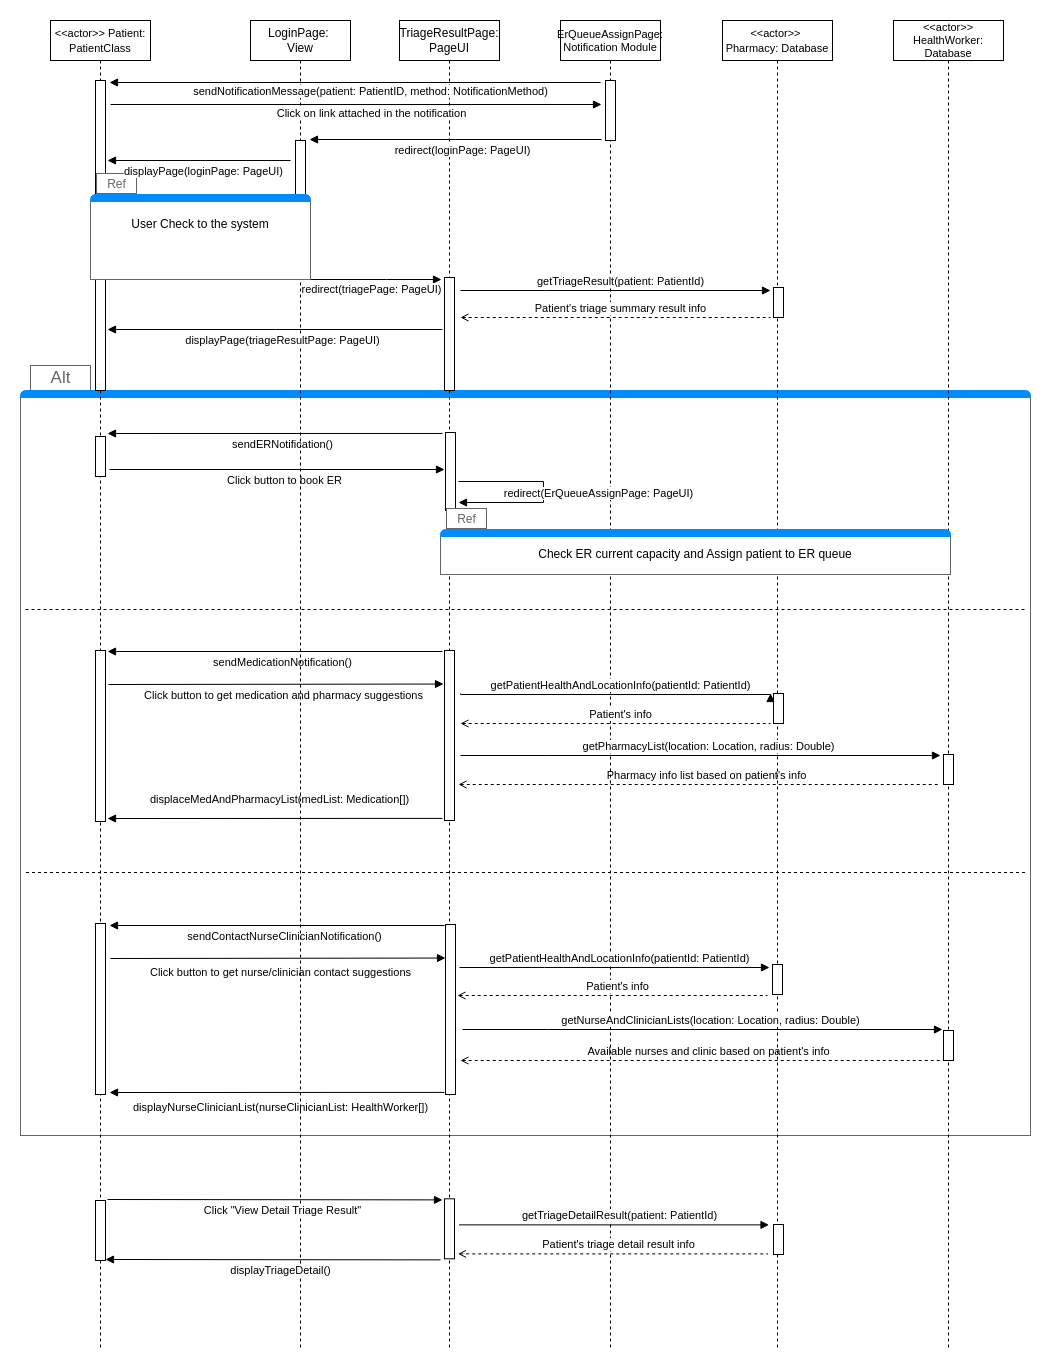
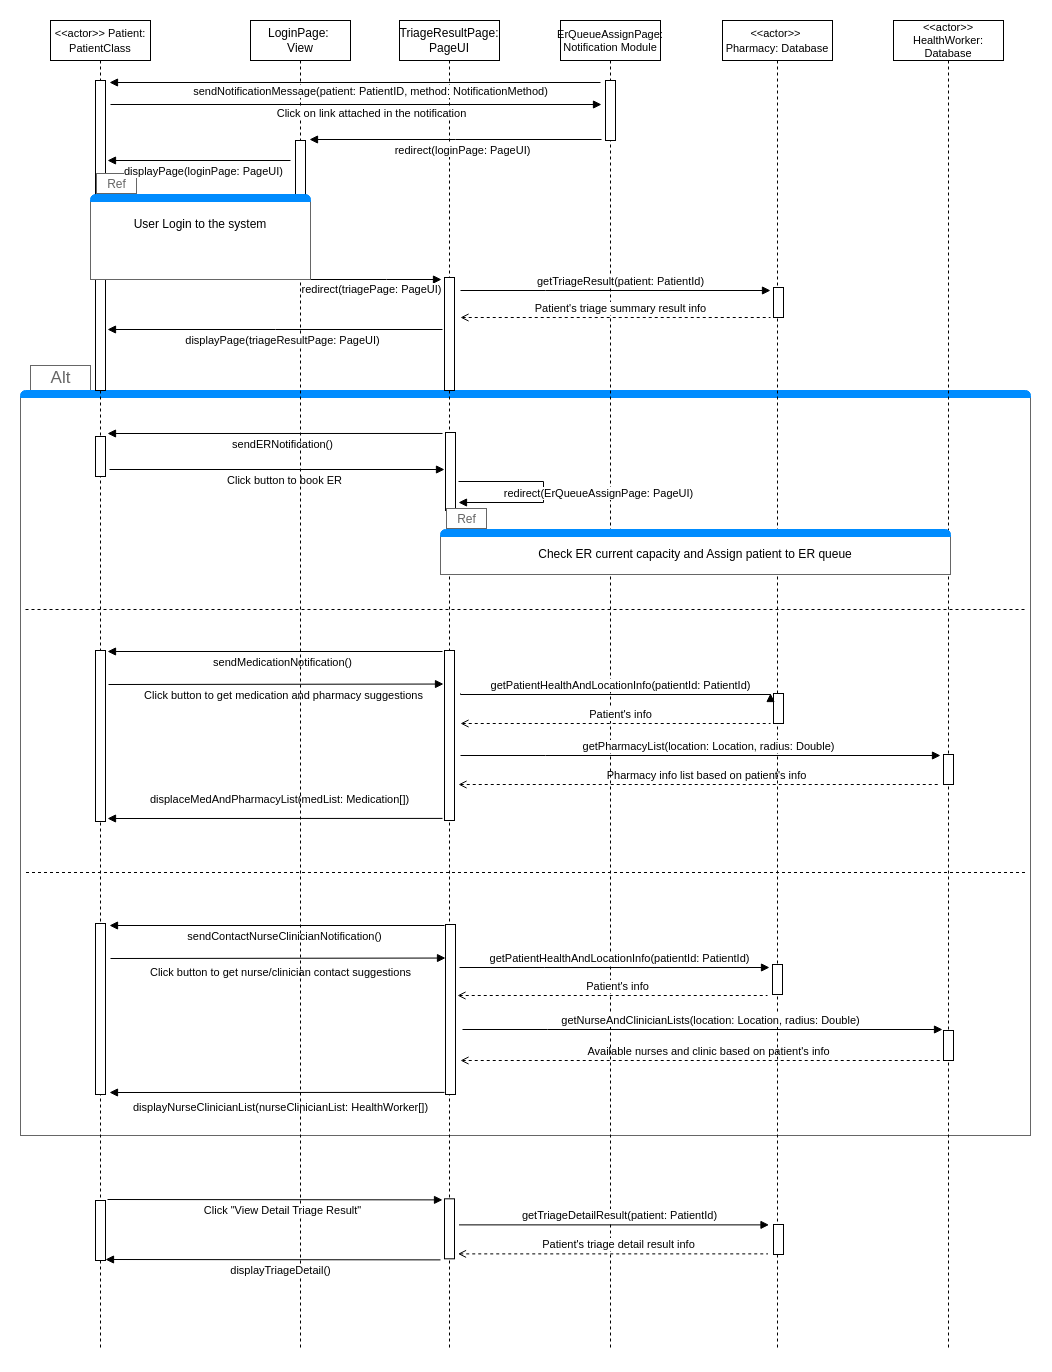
(201, 225) -> (201, 225)
